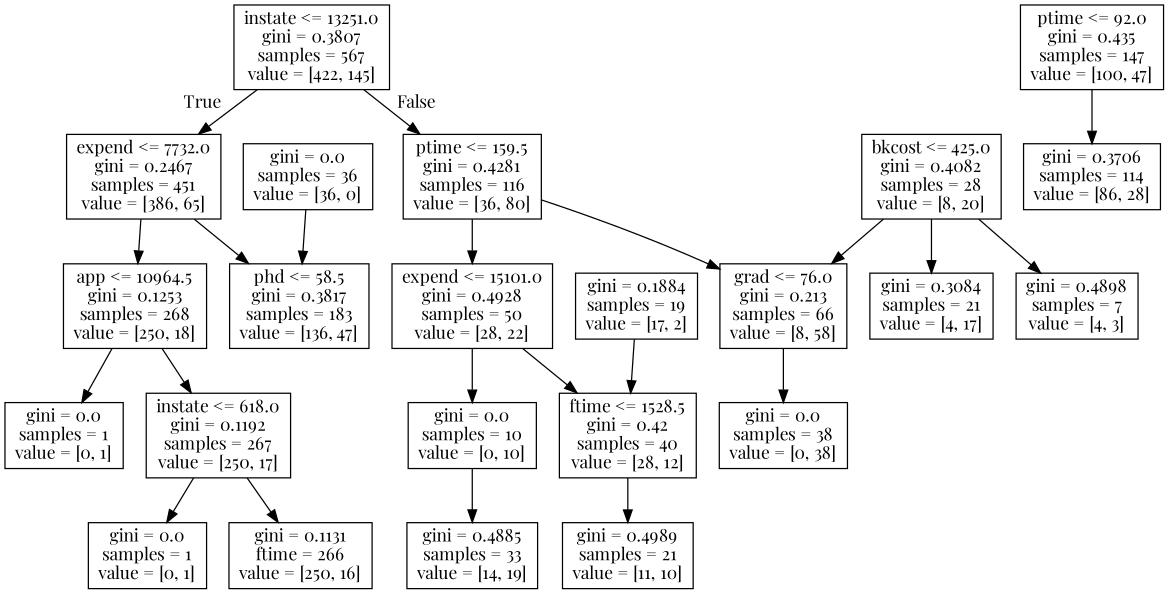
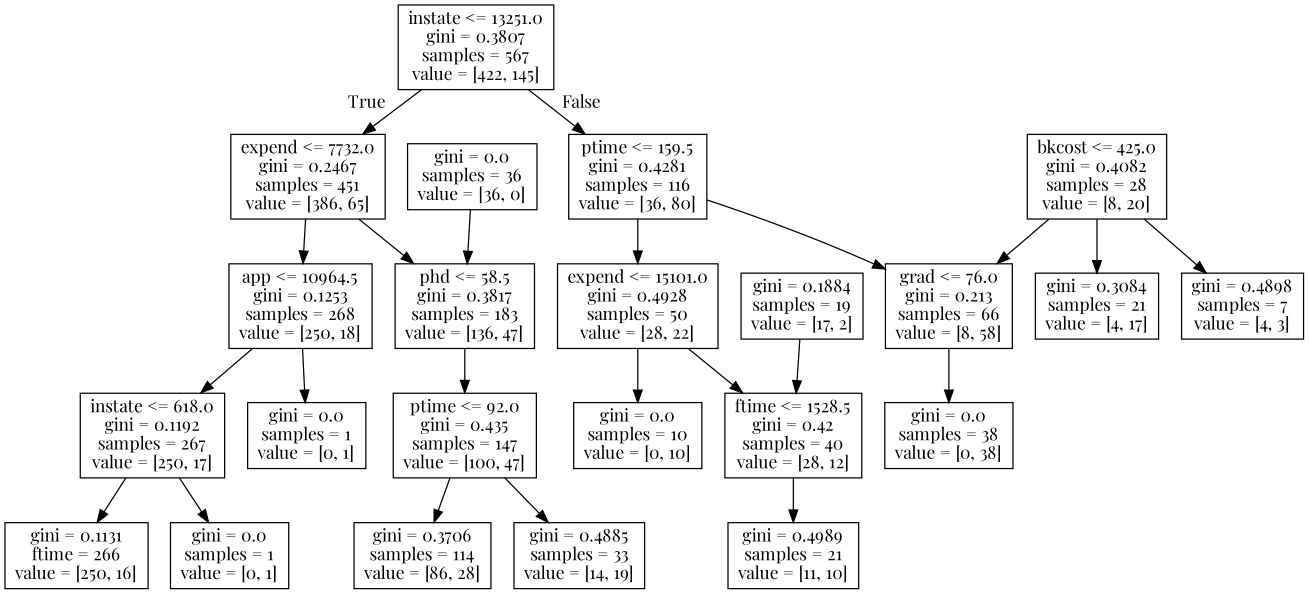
none -> (465, 364)
(472, 489) -> (522, 496)
